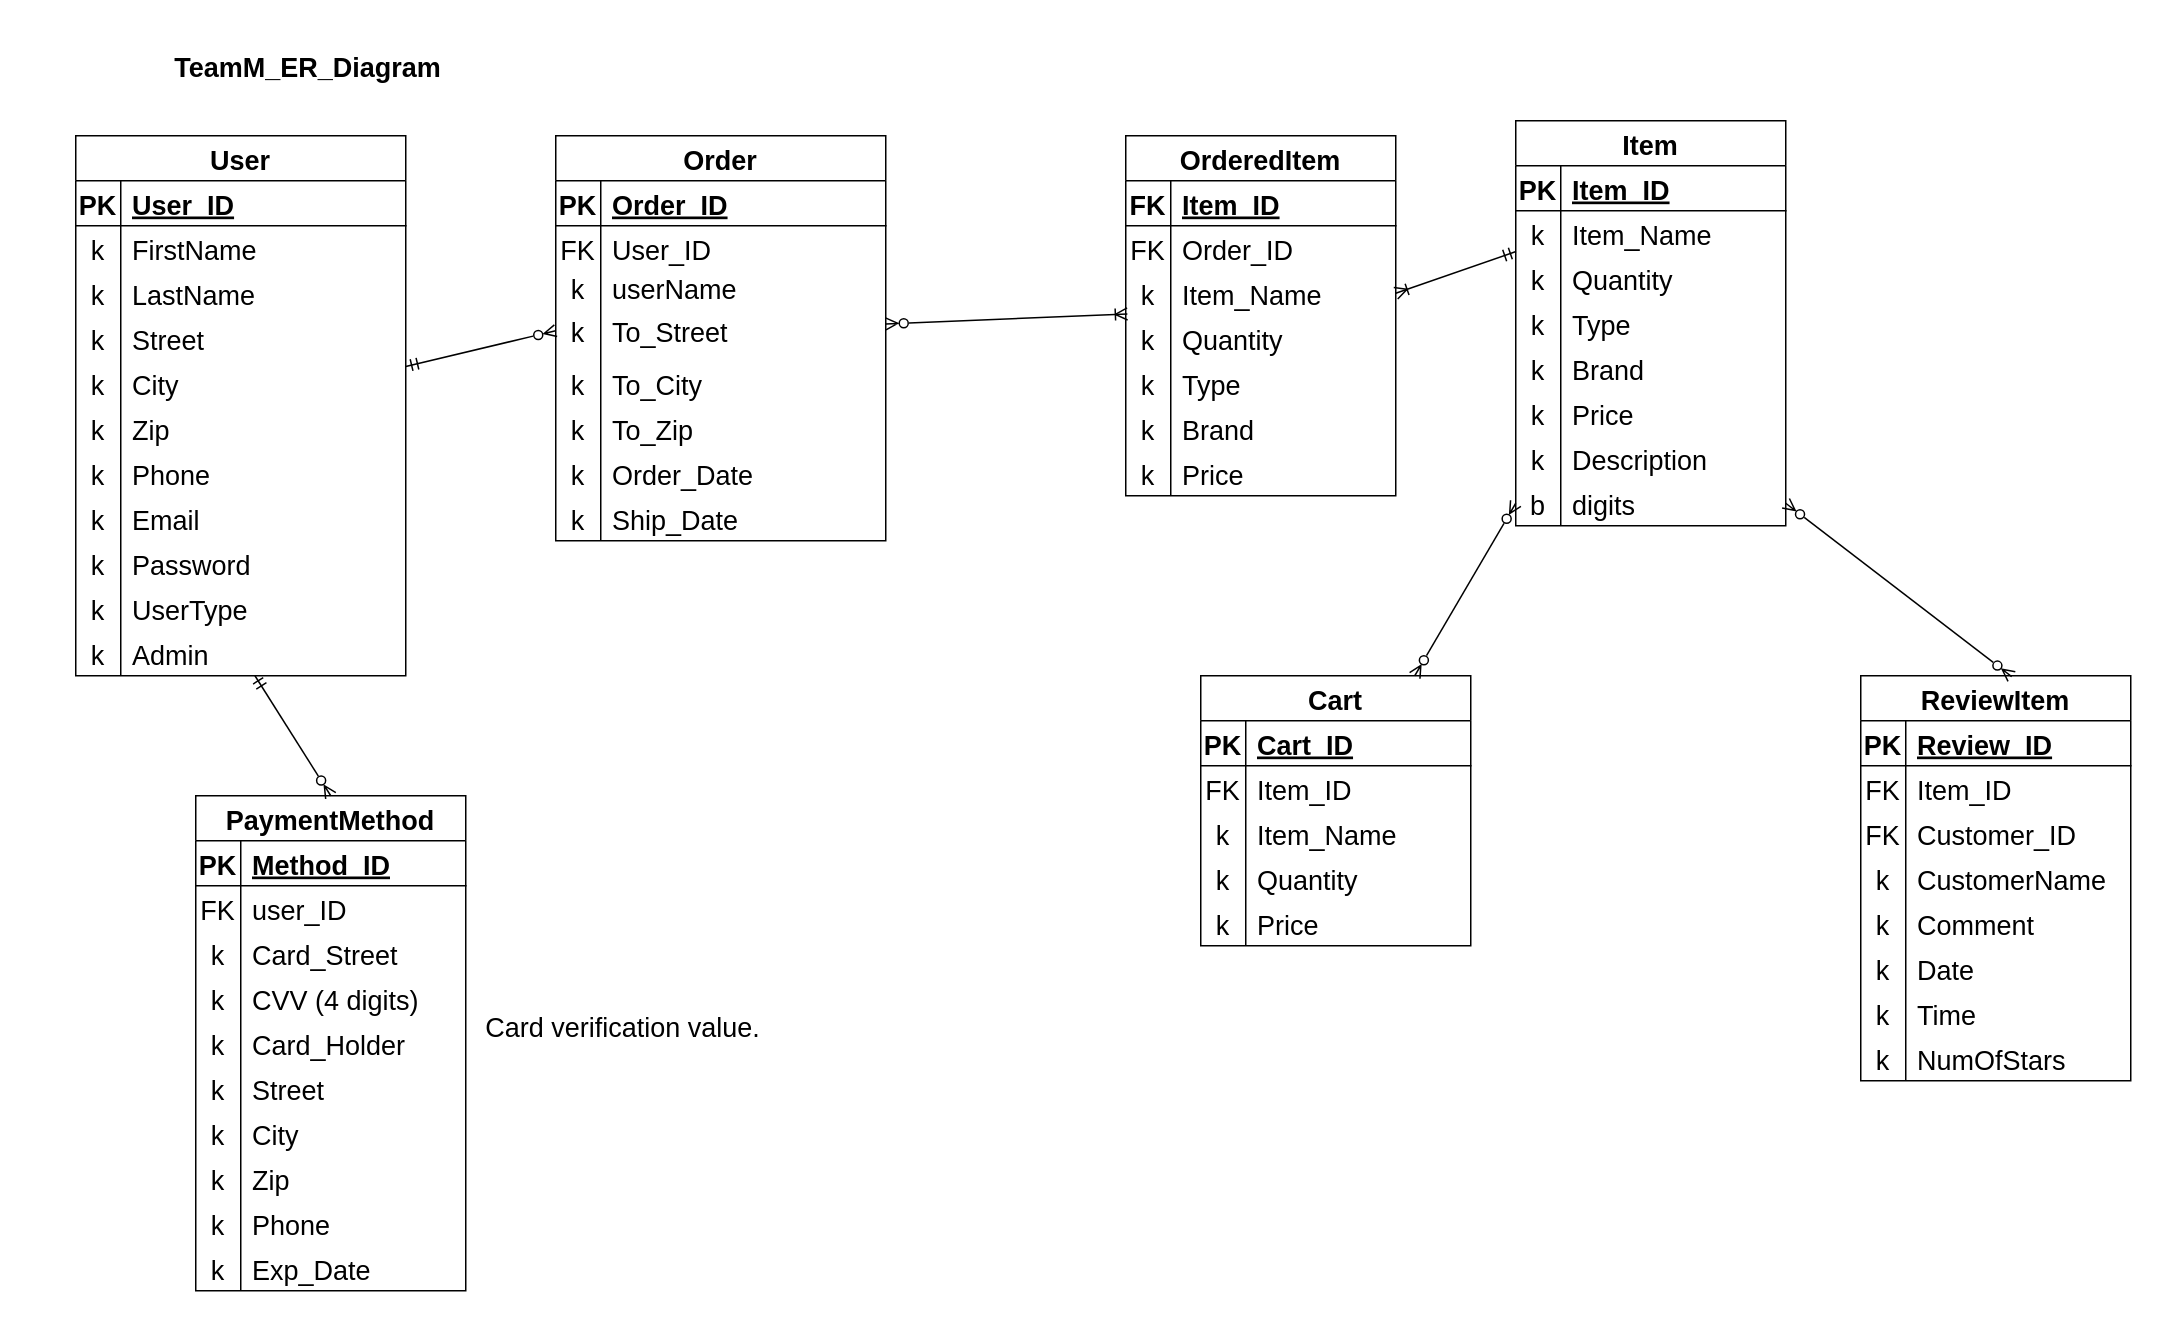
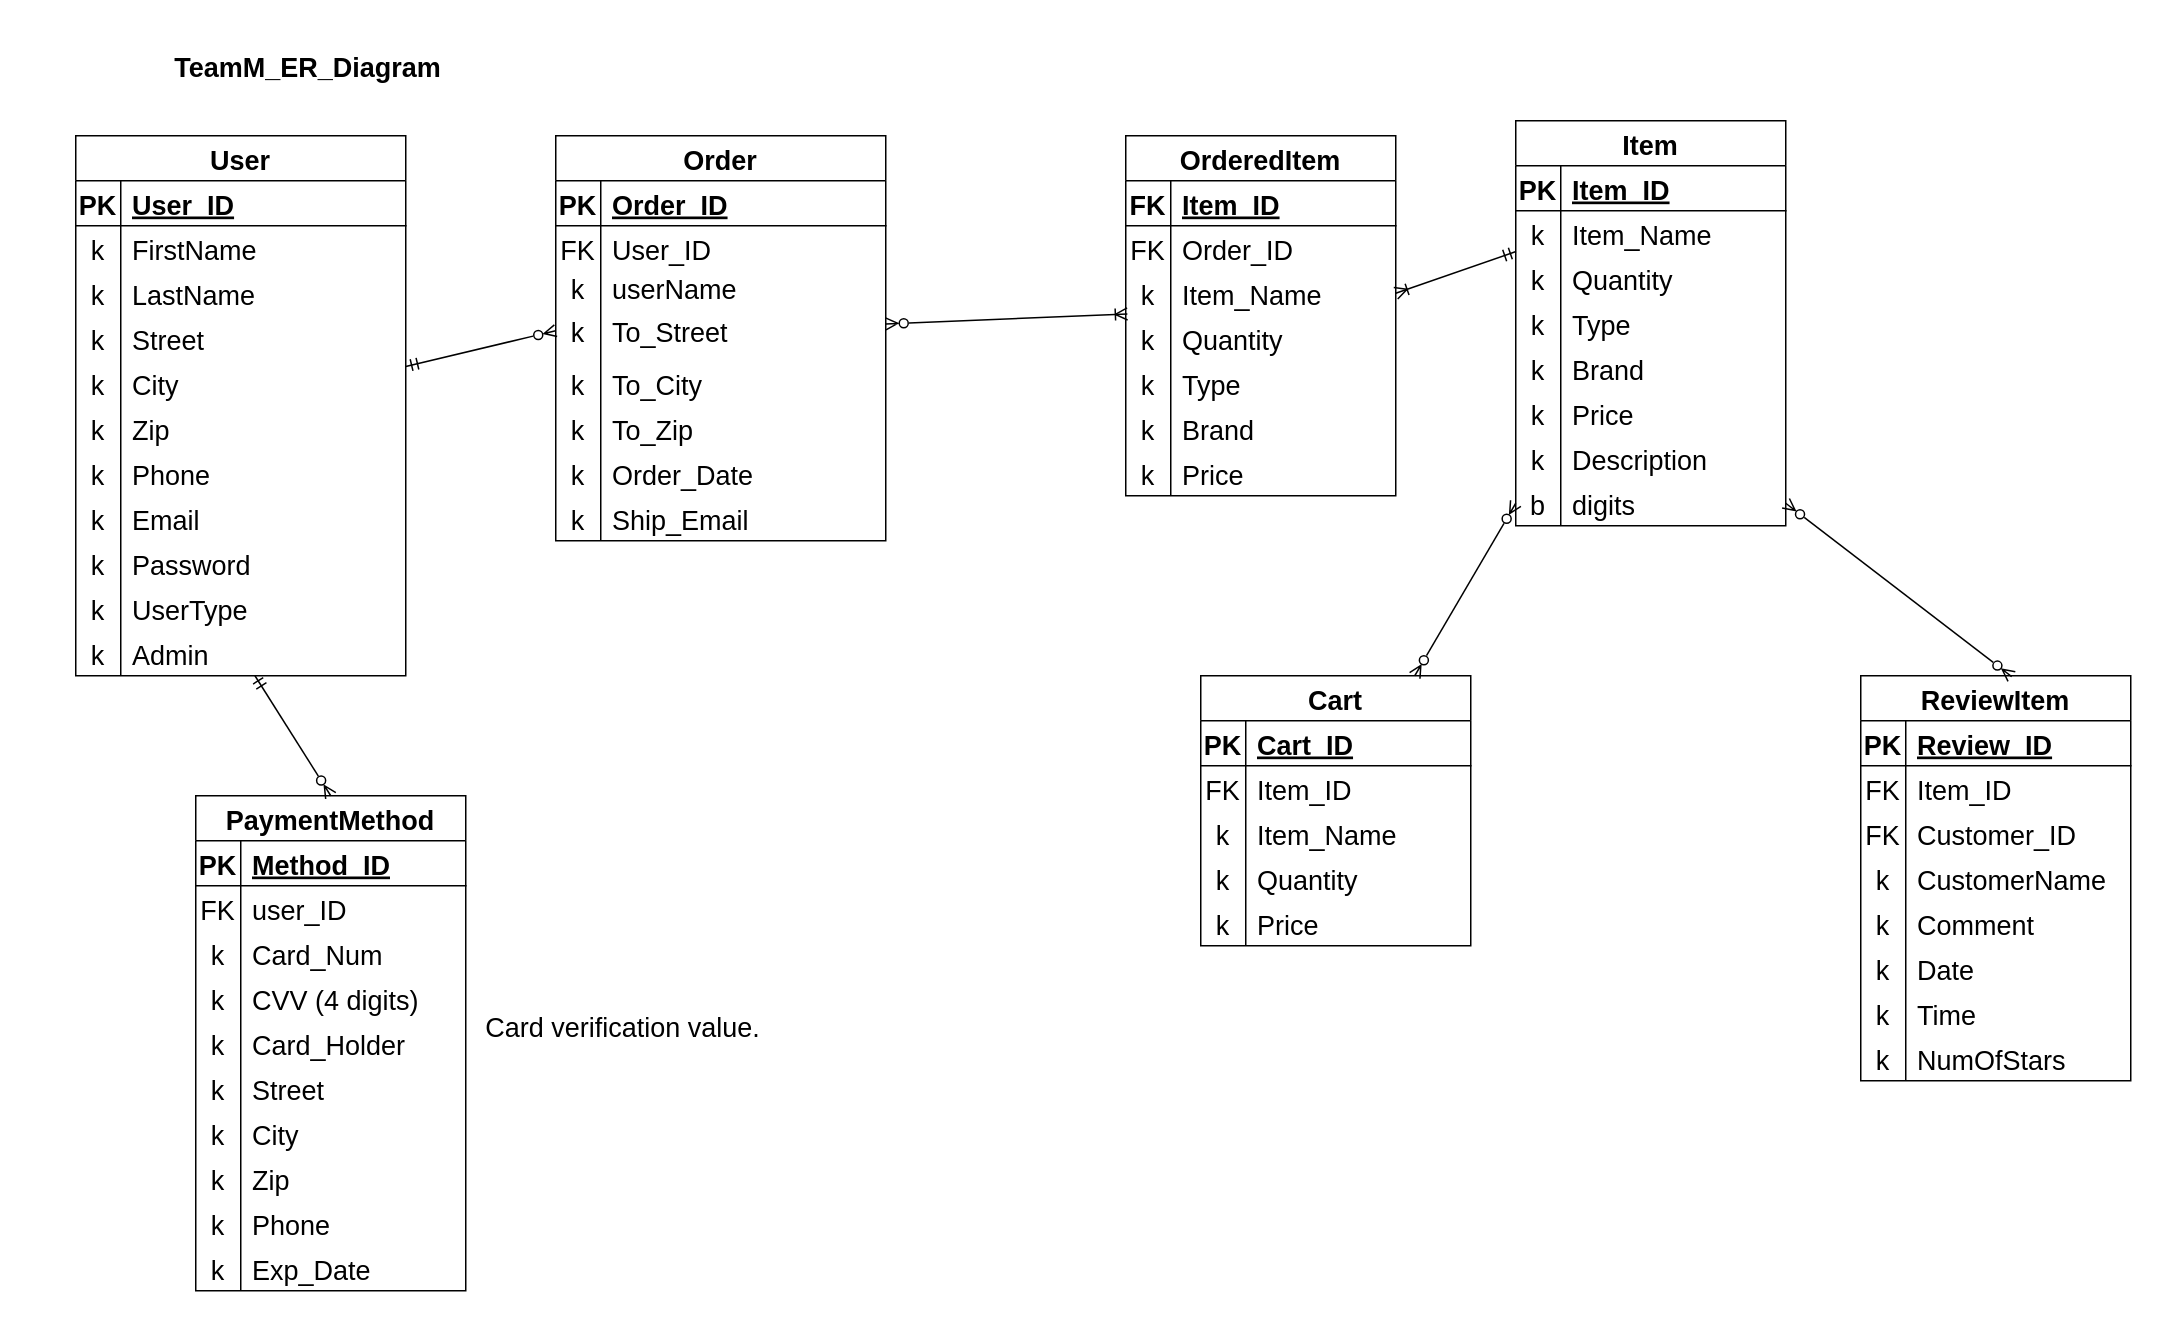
(677, 521) -> (677, 521)
(335, 956) -> (312, 956)
